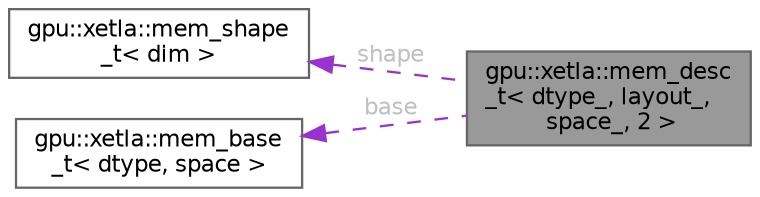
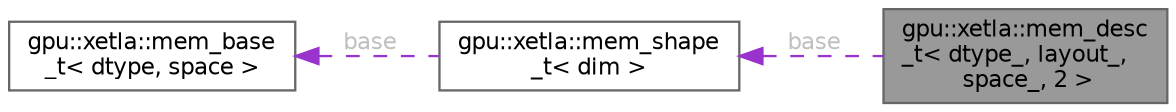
(388, 56) -> (811, 43)
(396, 124) -> (379, 56)
